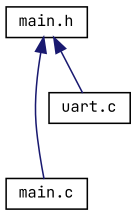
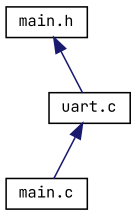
(36, 116) -> (64, 158)
